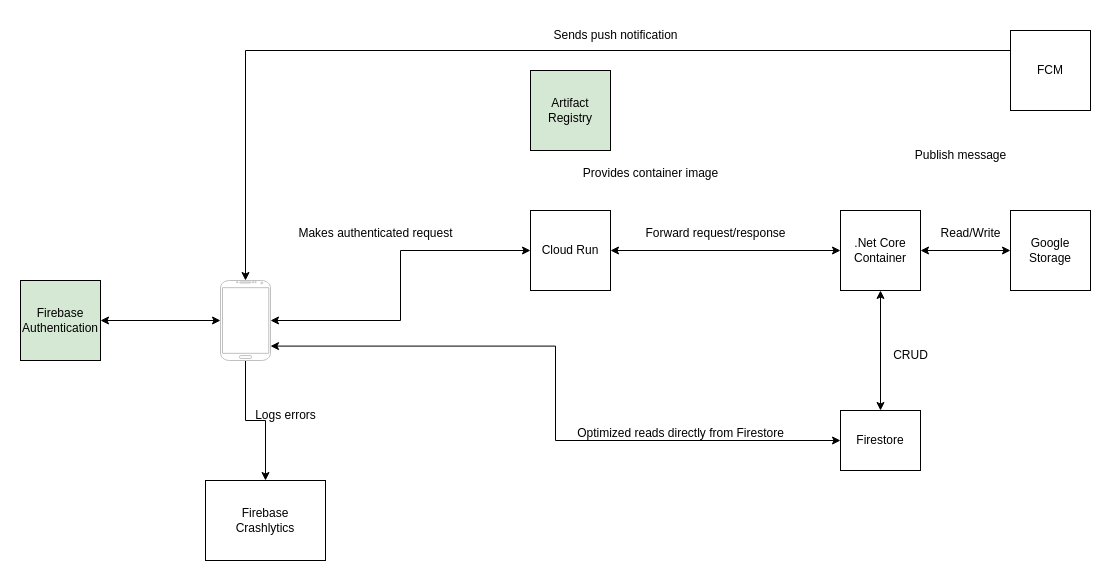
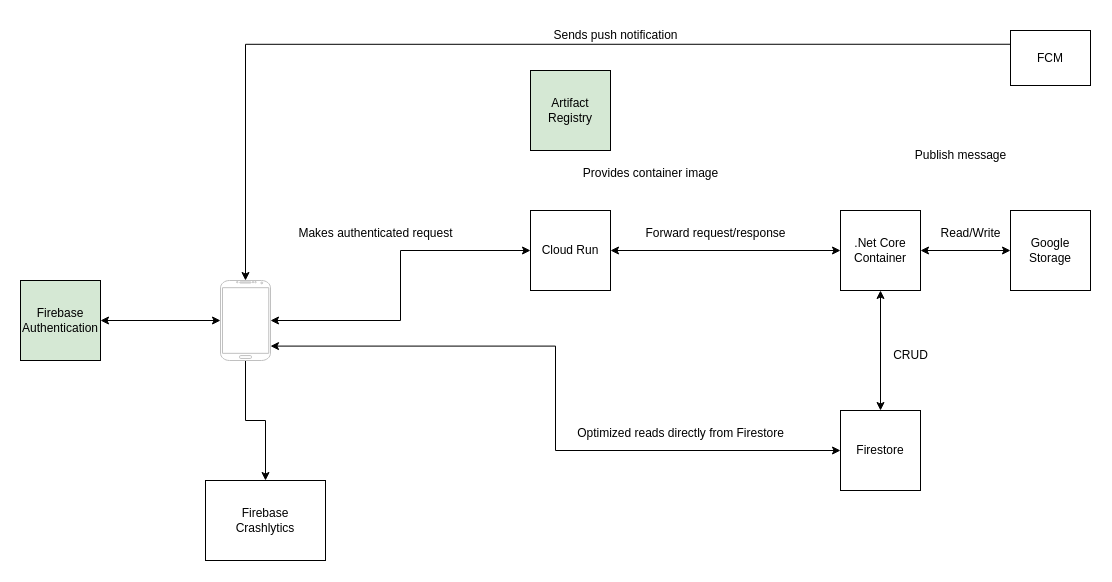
(1051, 71) -> (1051, 58)
(286, 416) -> none
(881, 441) -> (881, 451)
